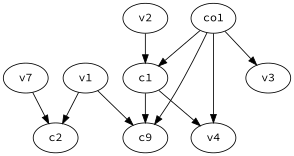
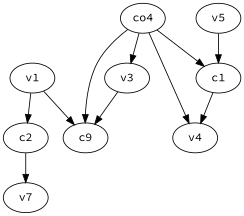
(145, 18) -> (218, 18)
(213, 18) -> (143, 18)
(39, 104) -> (26, 164)
(145, 104) -> (109, 104)
